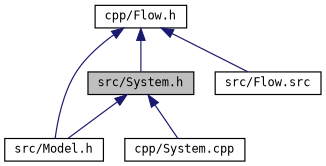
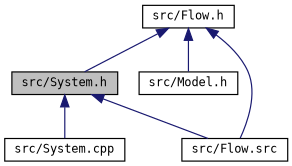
(141, 17) -> (188, 17)
(93, 120) -> (155, 119)
(185, 150) -> (65, 150)
